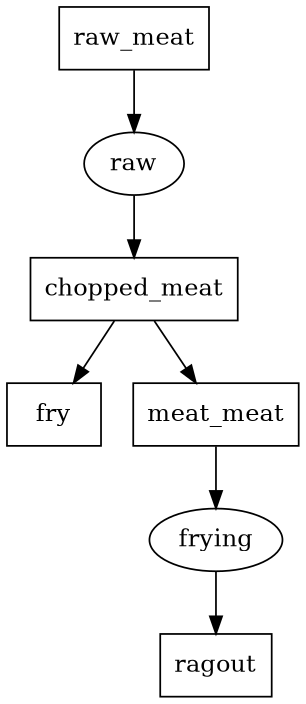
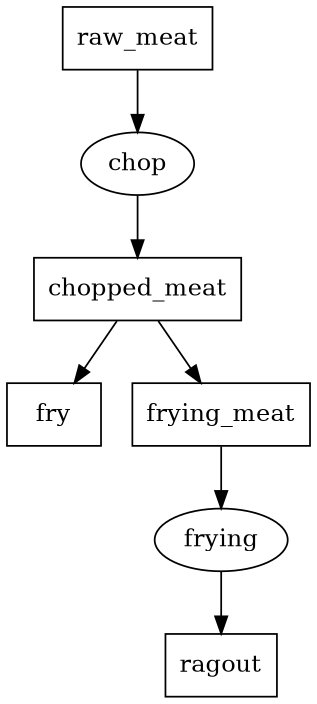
(134, 164) -> (138, 164)
(216, 415) -> (221, 415)
